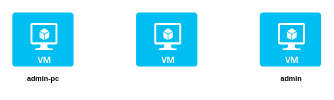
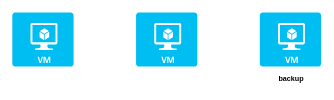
(43, 79) -> none
(291, 79) -> (291, 79)
